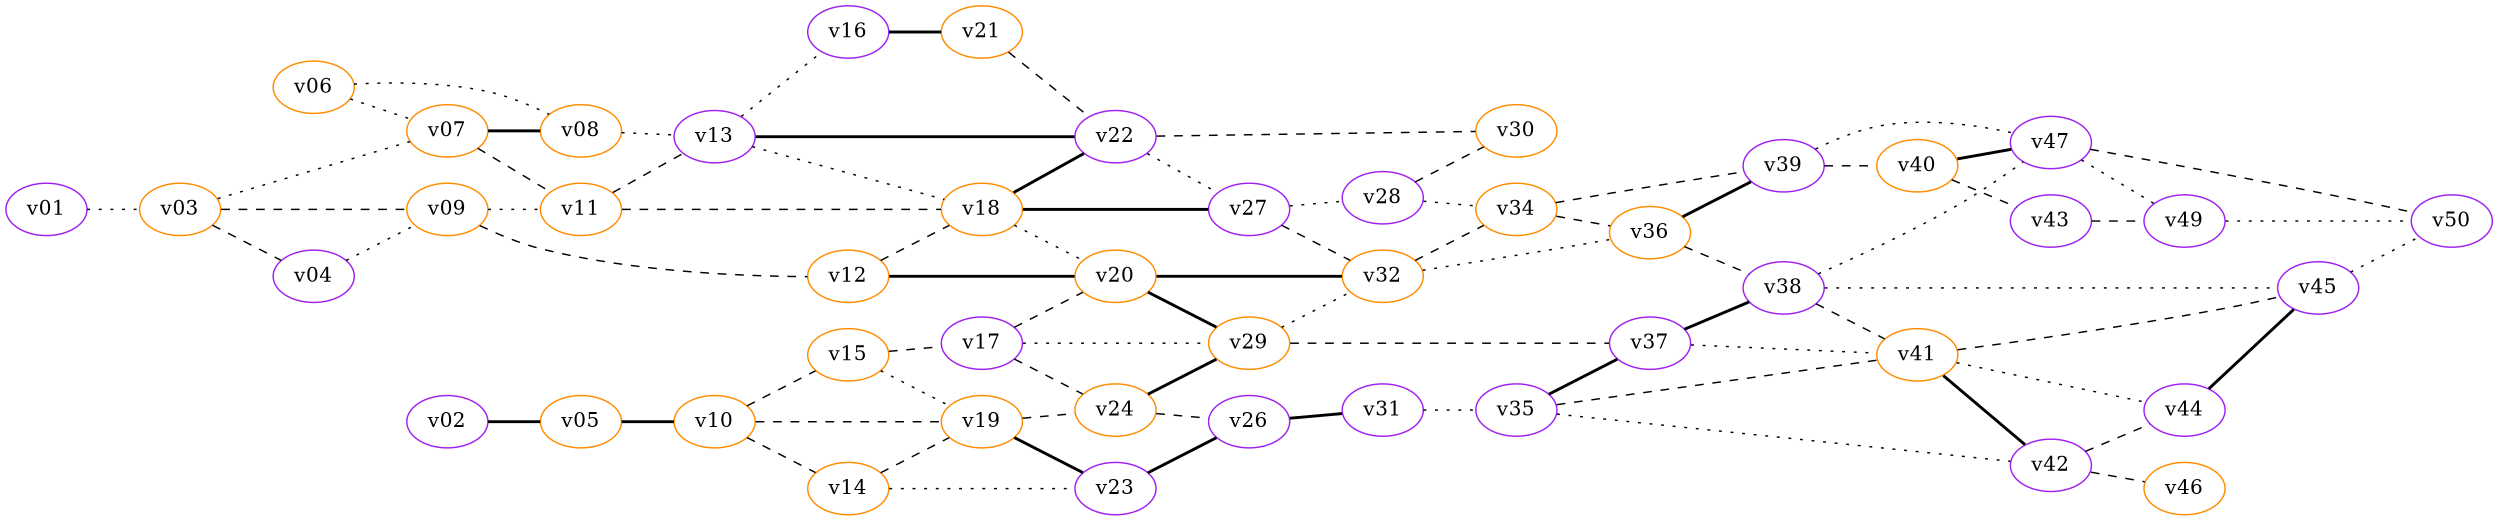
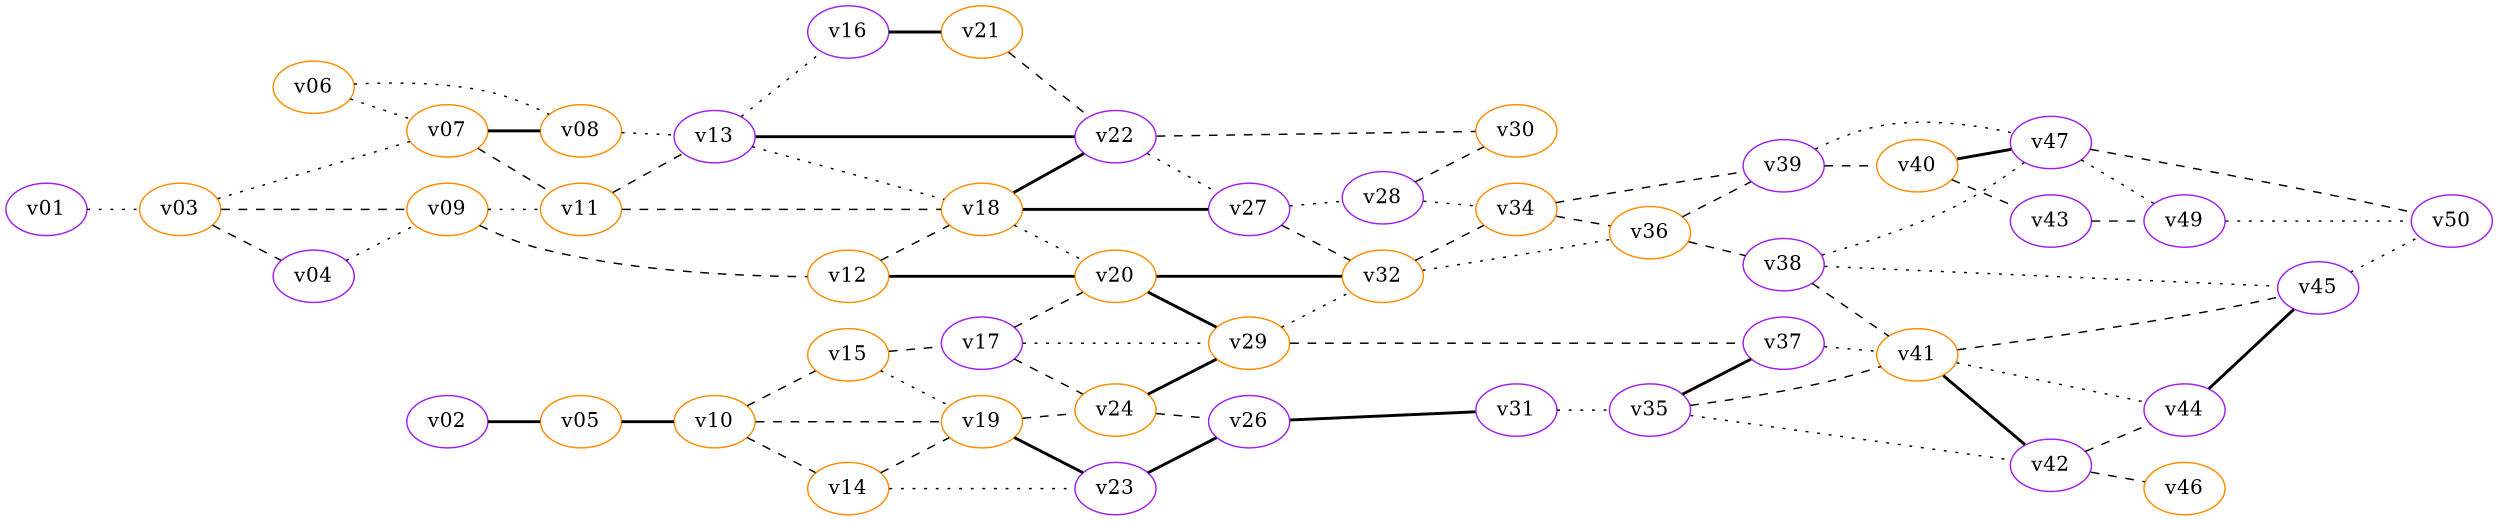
(1717, 199) -> (1717, 199)
(1717, 316) -> none
